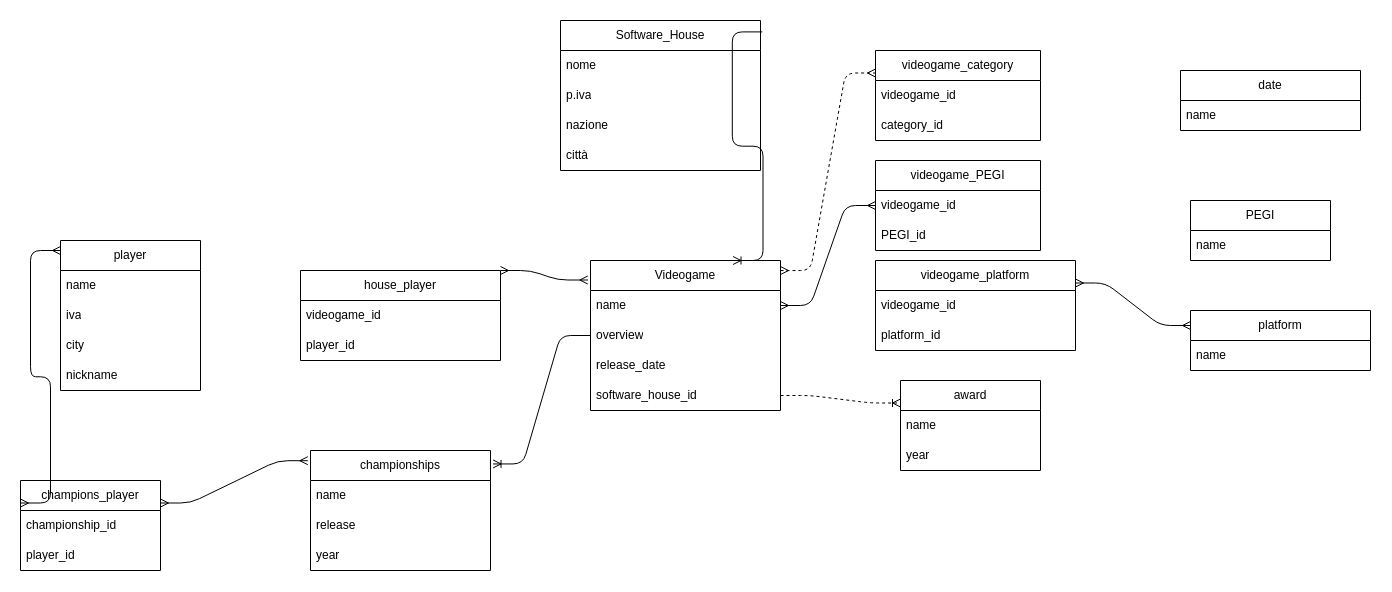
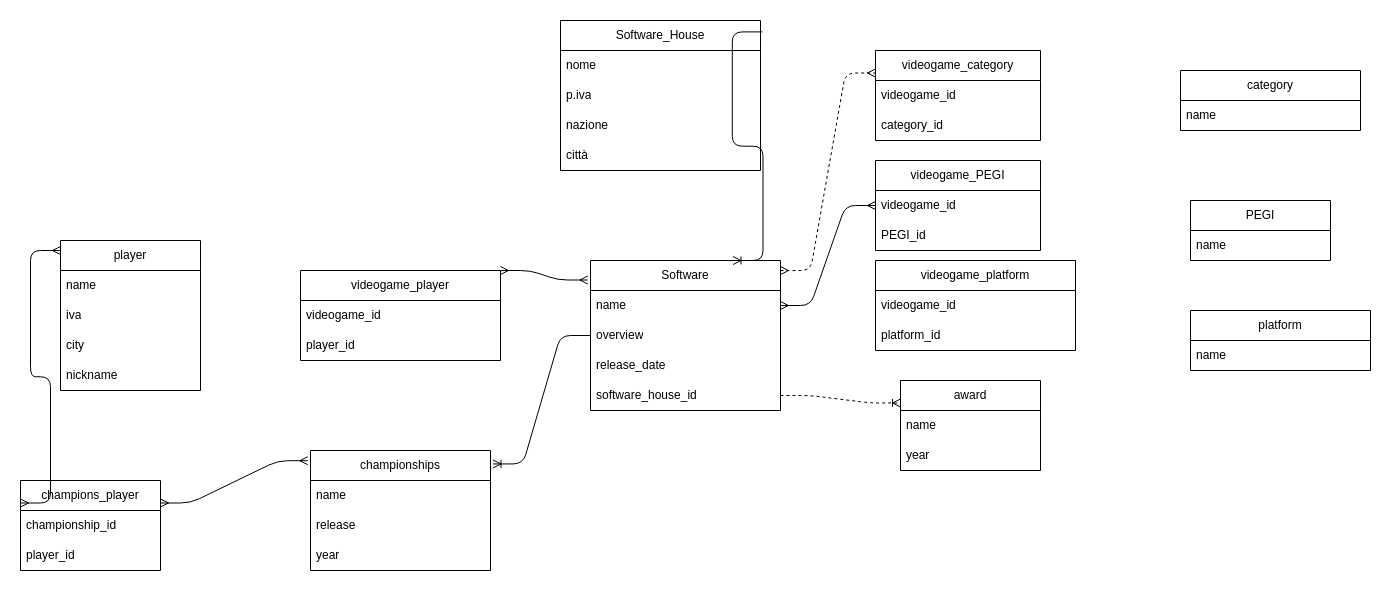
(1271, 86) -> (1271, 86)
(686, 276) -> (686, 276)
(401, 286) -> (401, 286)
(1133, 304) -> none
